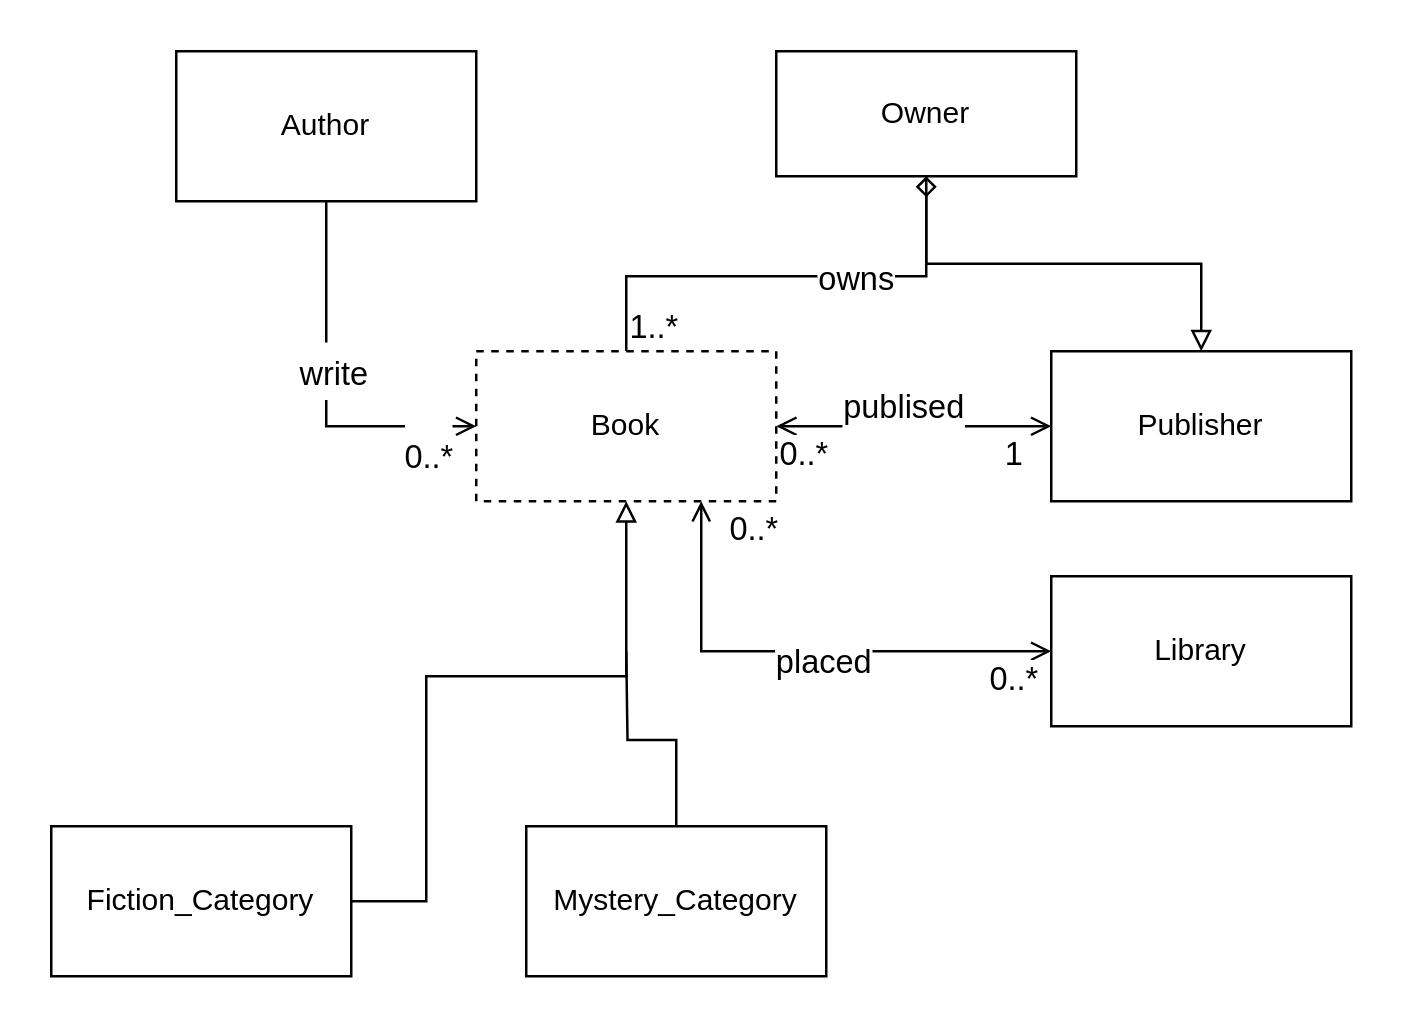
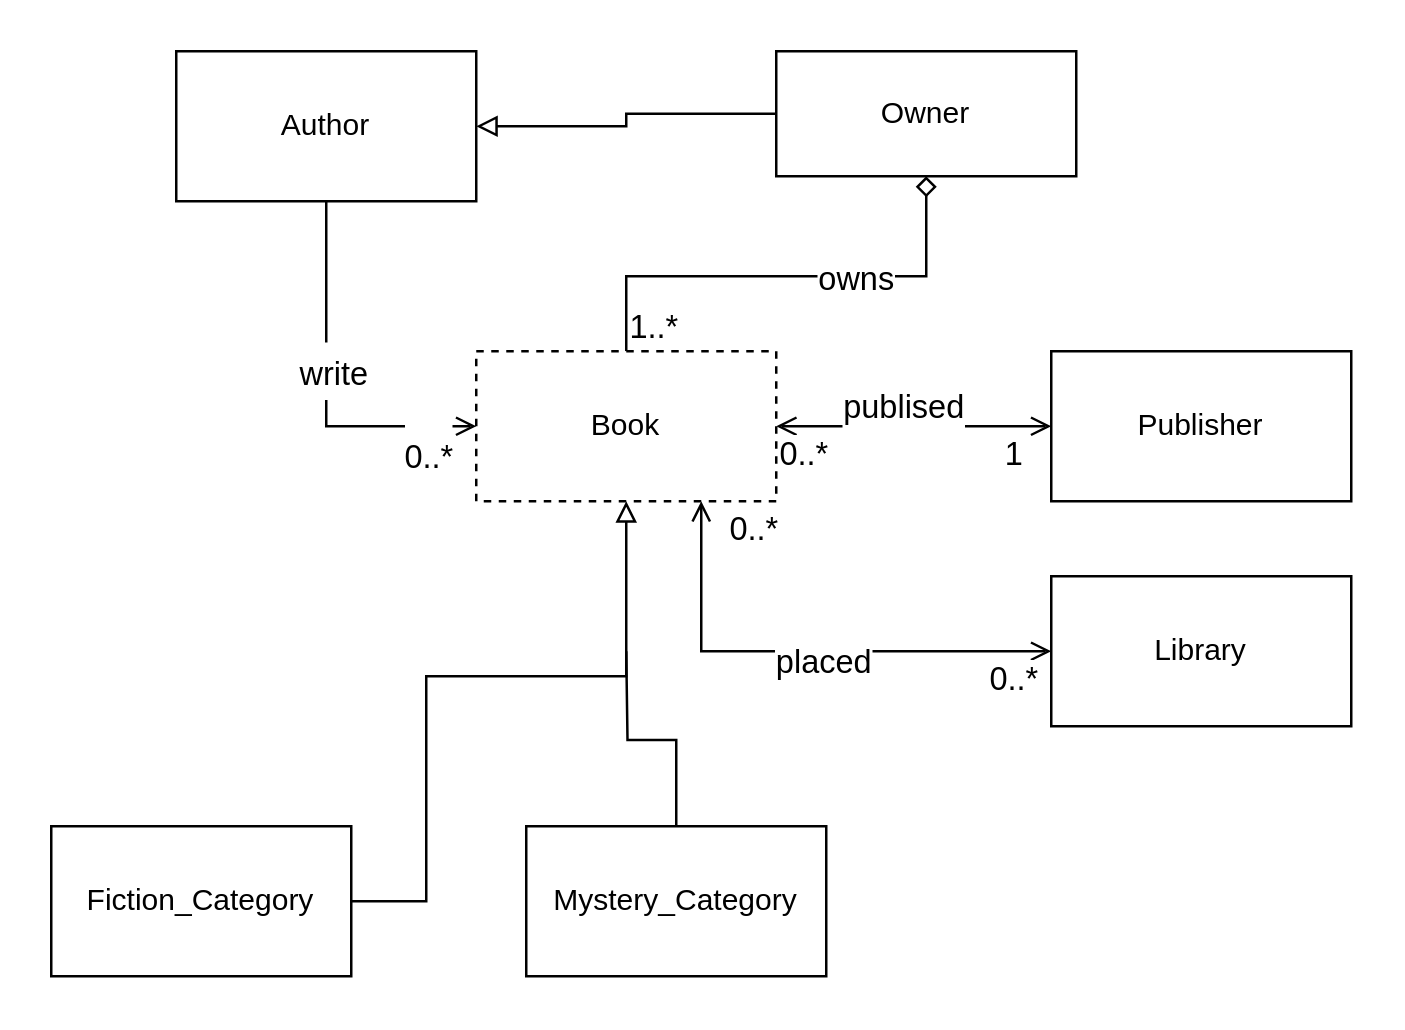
(1099, 264) -> (631, 114)
